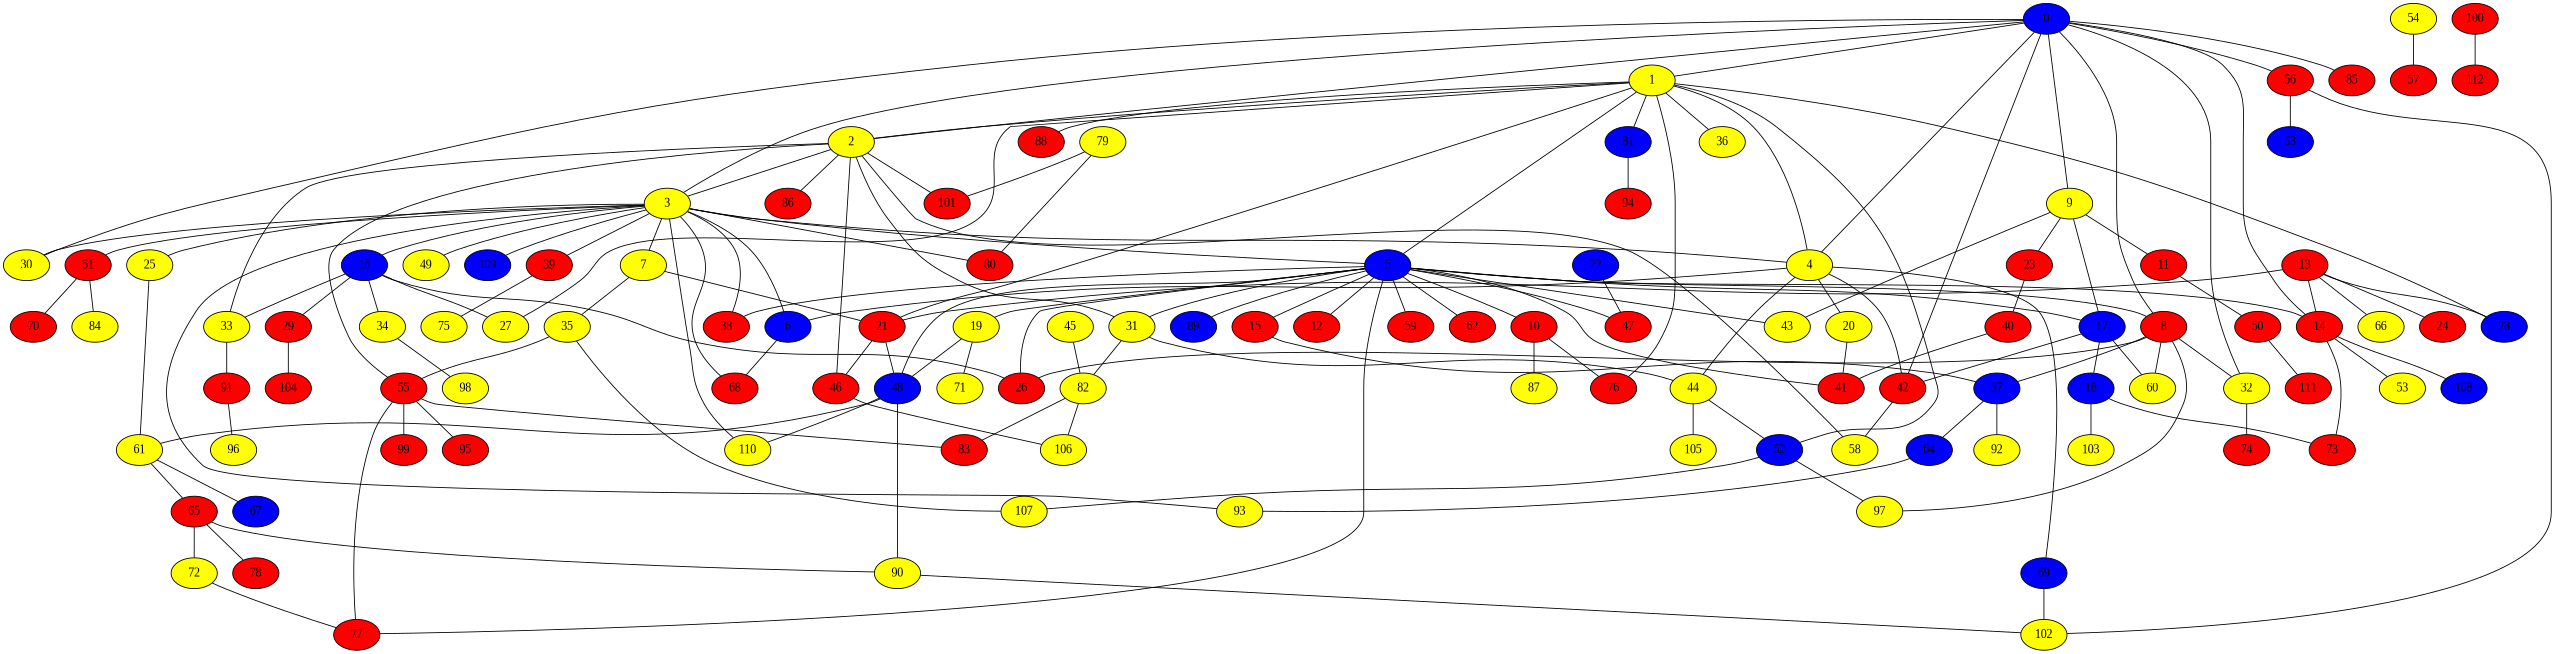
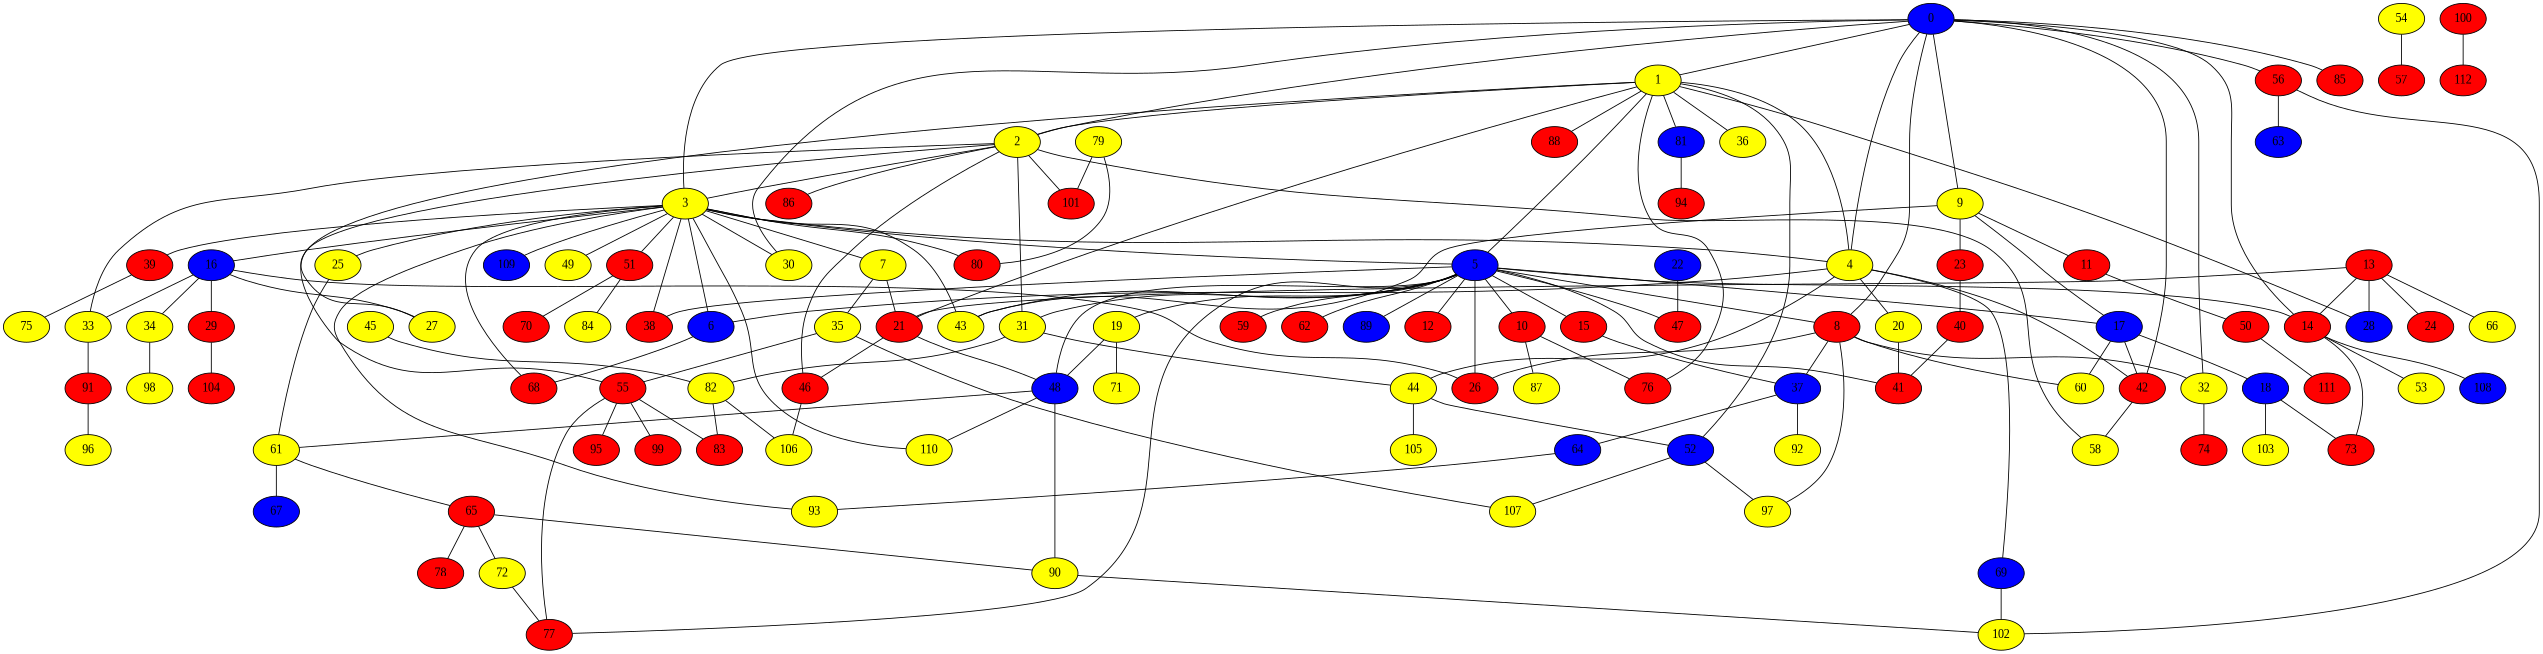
none -> (911, 248)
